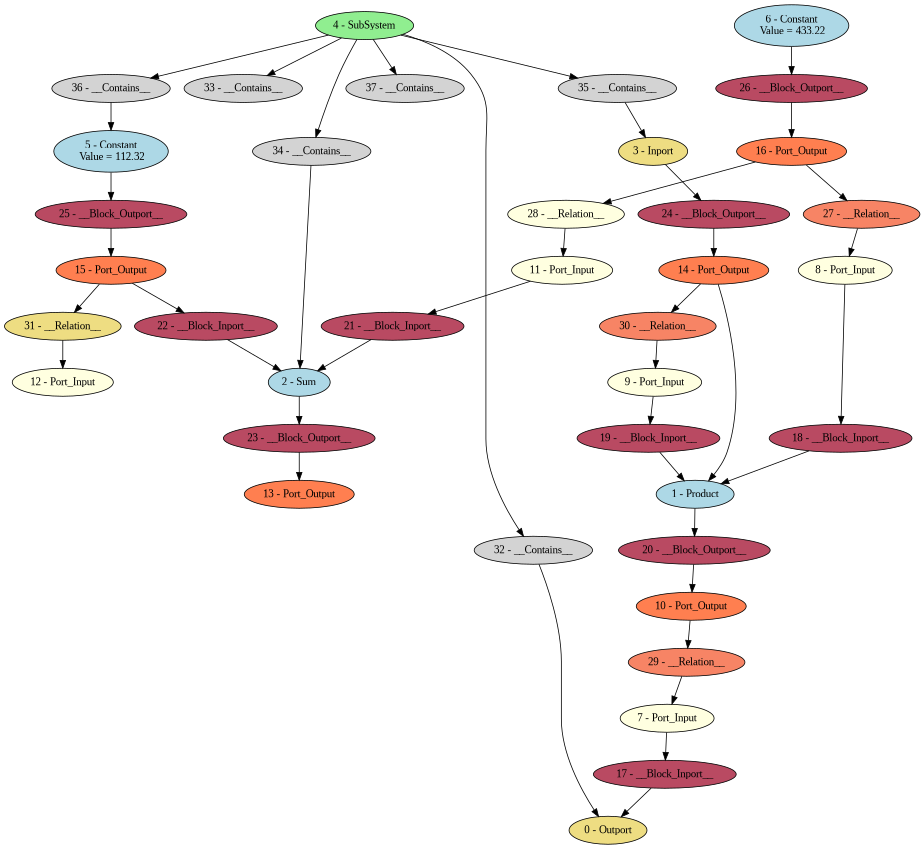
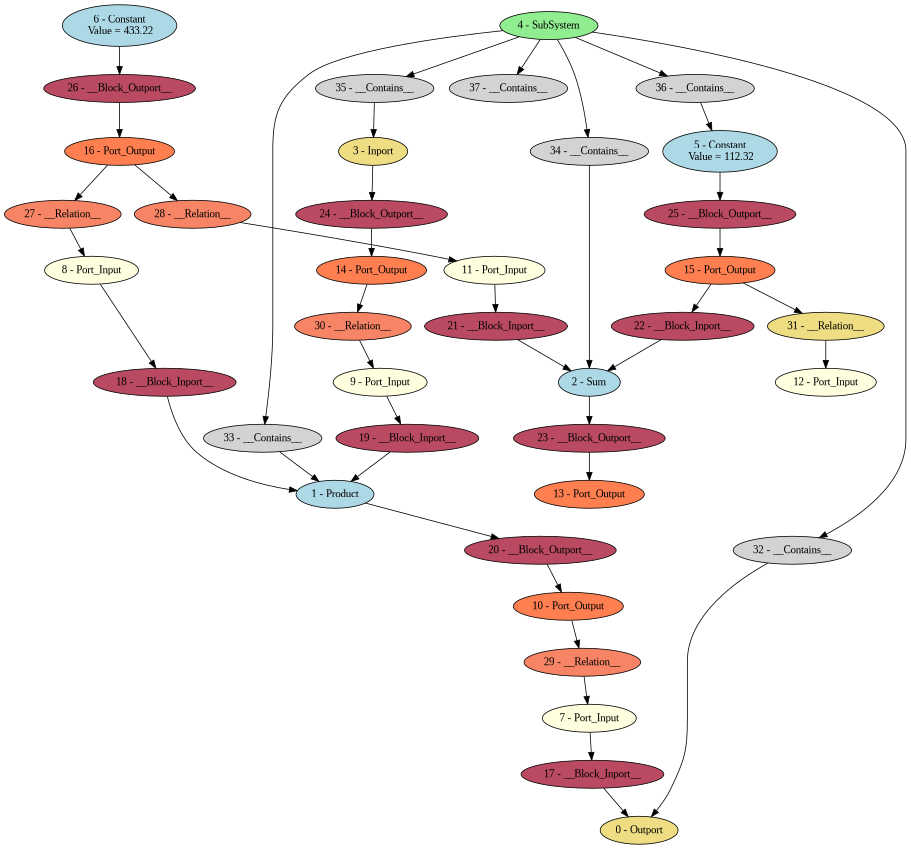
(566, 214) -> (193, 214)
(736, 381) -> (296, 464)
